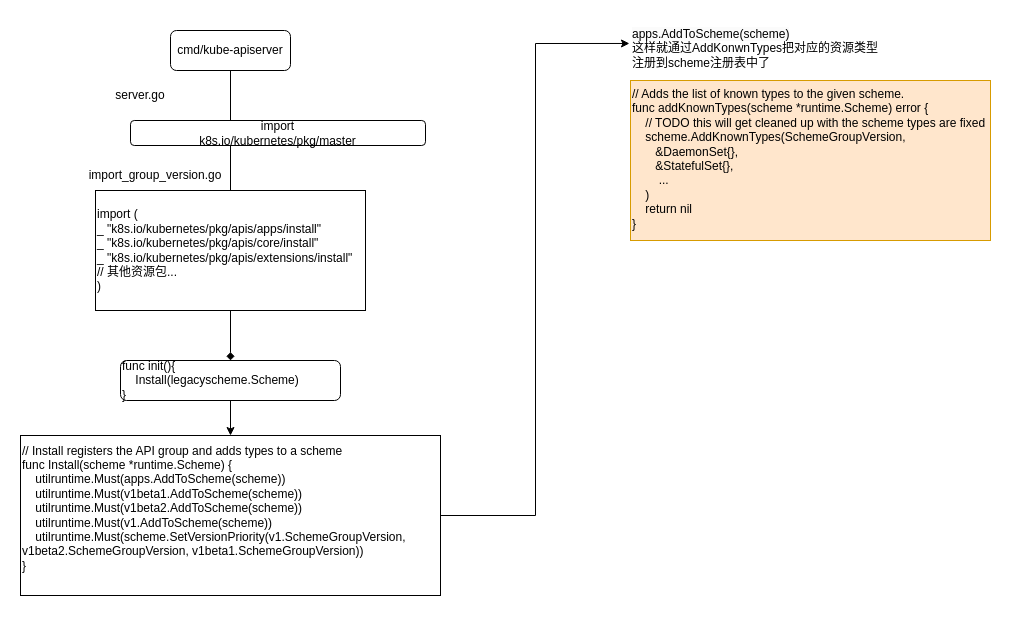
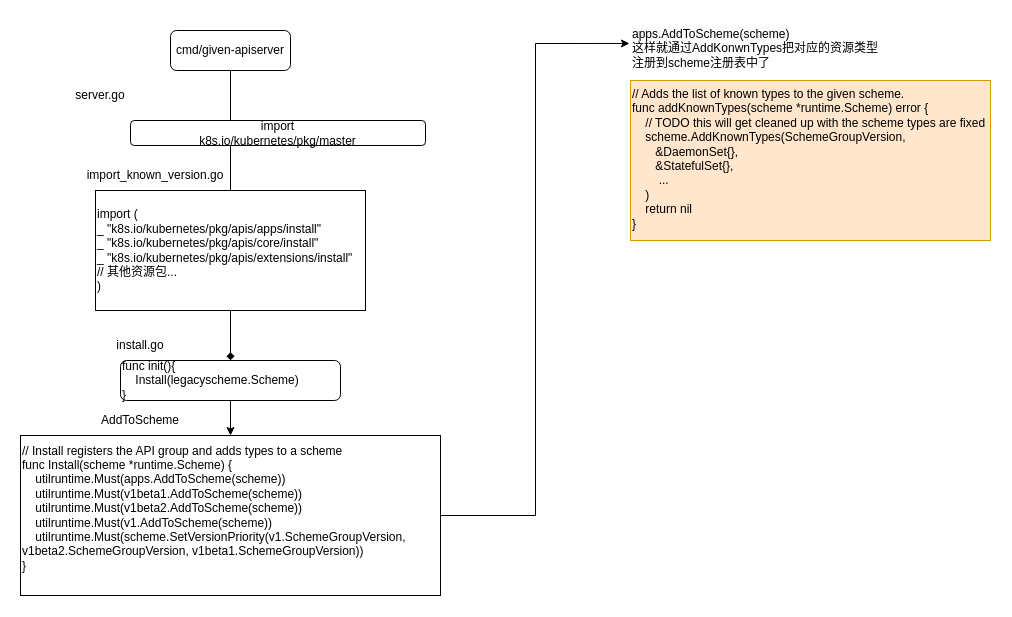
(231, 51) -> (231, 51)
(141, 96) -> (101, 96)
(156, 176) -> (156, 176)
none -> (141, 346)
none -> (141, 421)
